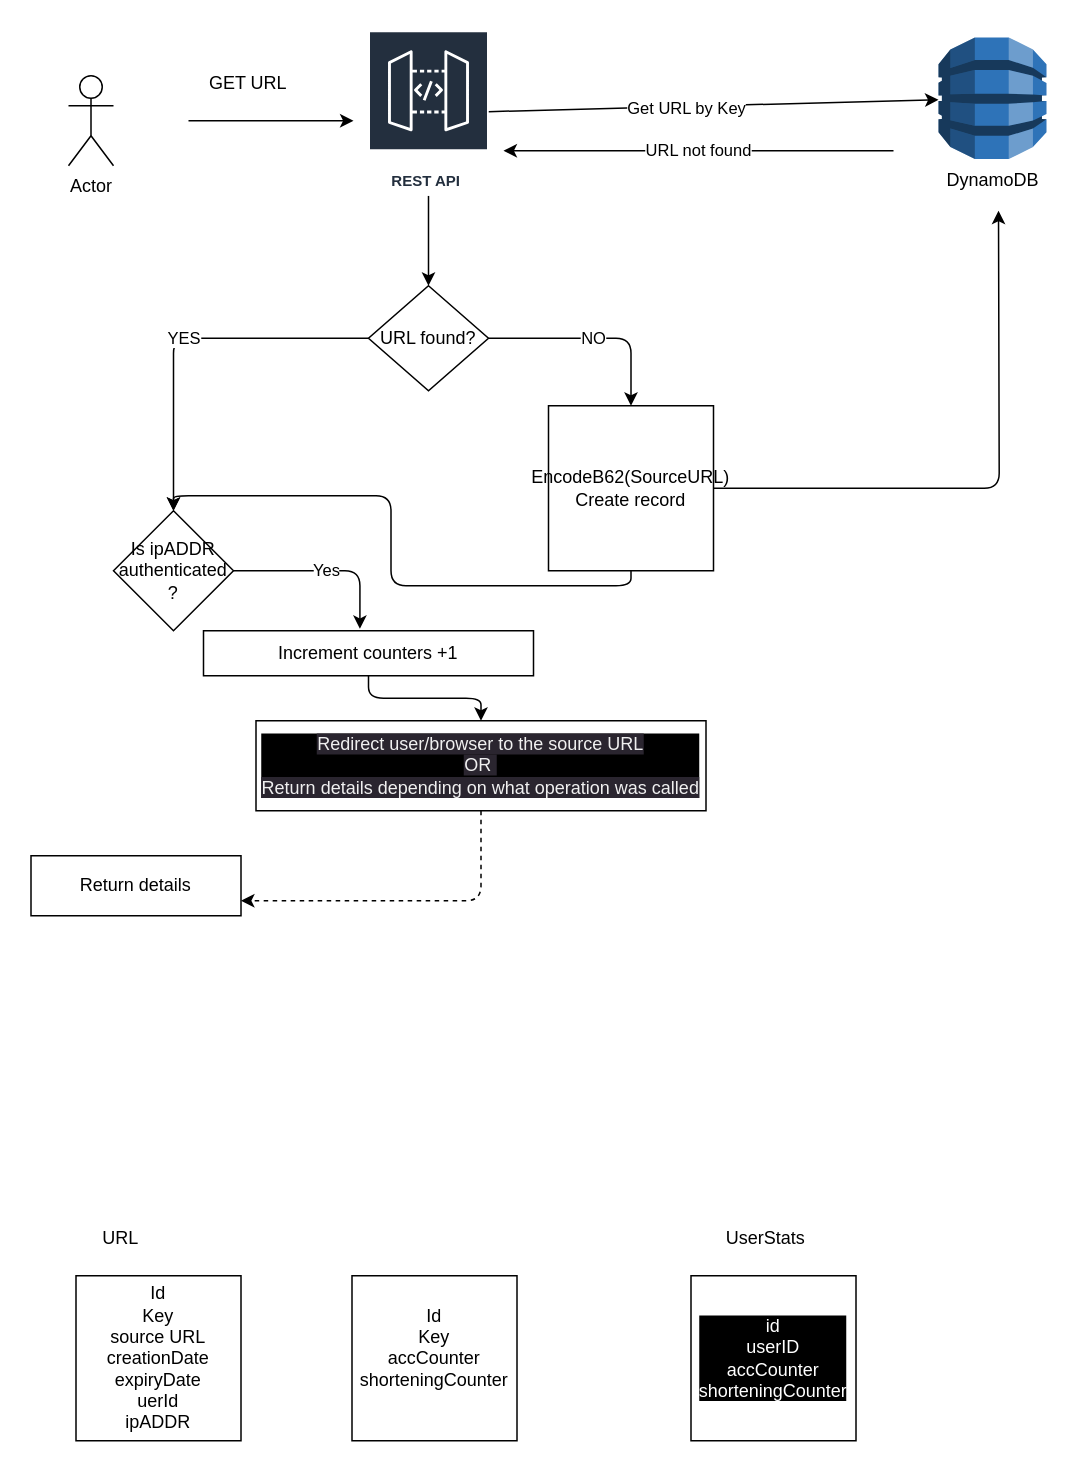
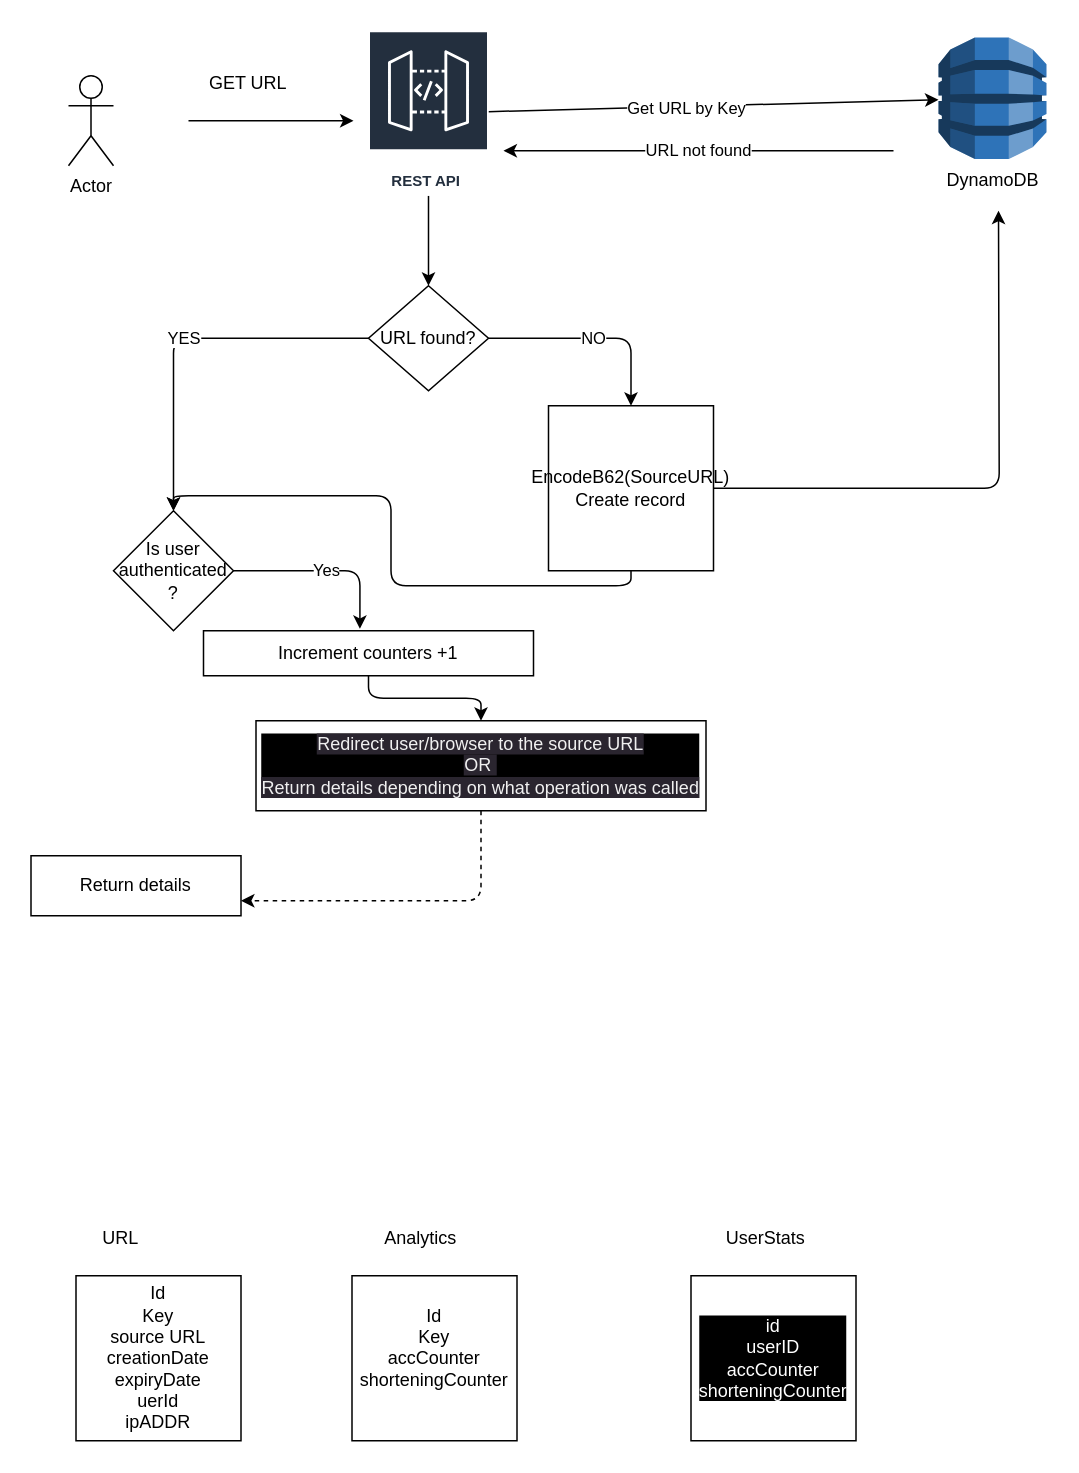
(173, 571) -> (173, 571)
none -> (421, 1238)
